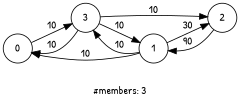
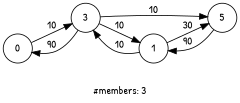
(222, 18) -> (222, 18)
(52, 45) -> (52, 45)
(90, 60) -> none
